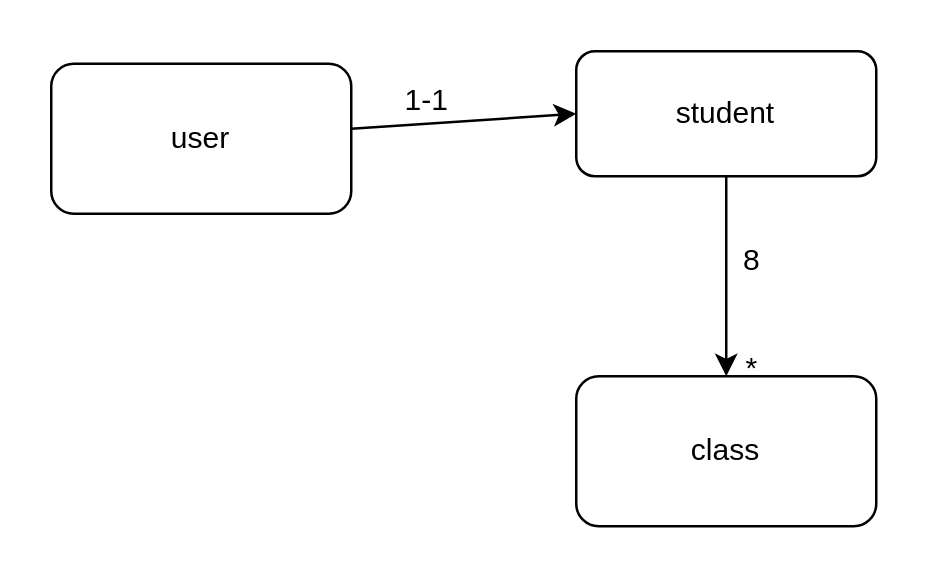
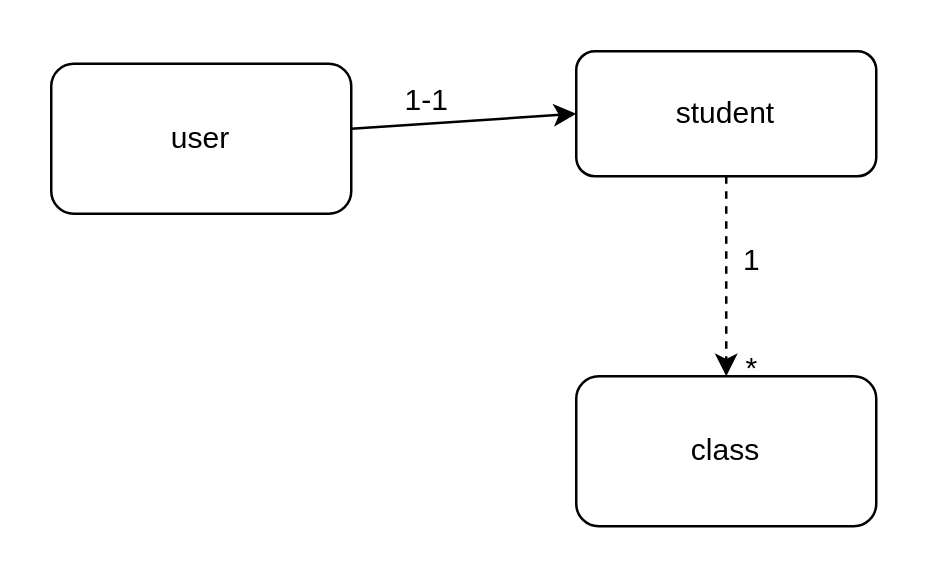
(726, 267) -> (726, 267)
(753, 314) -> (753, 314)
